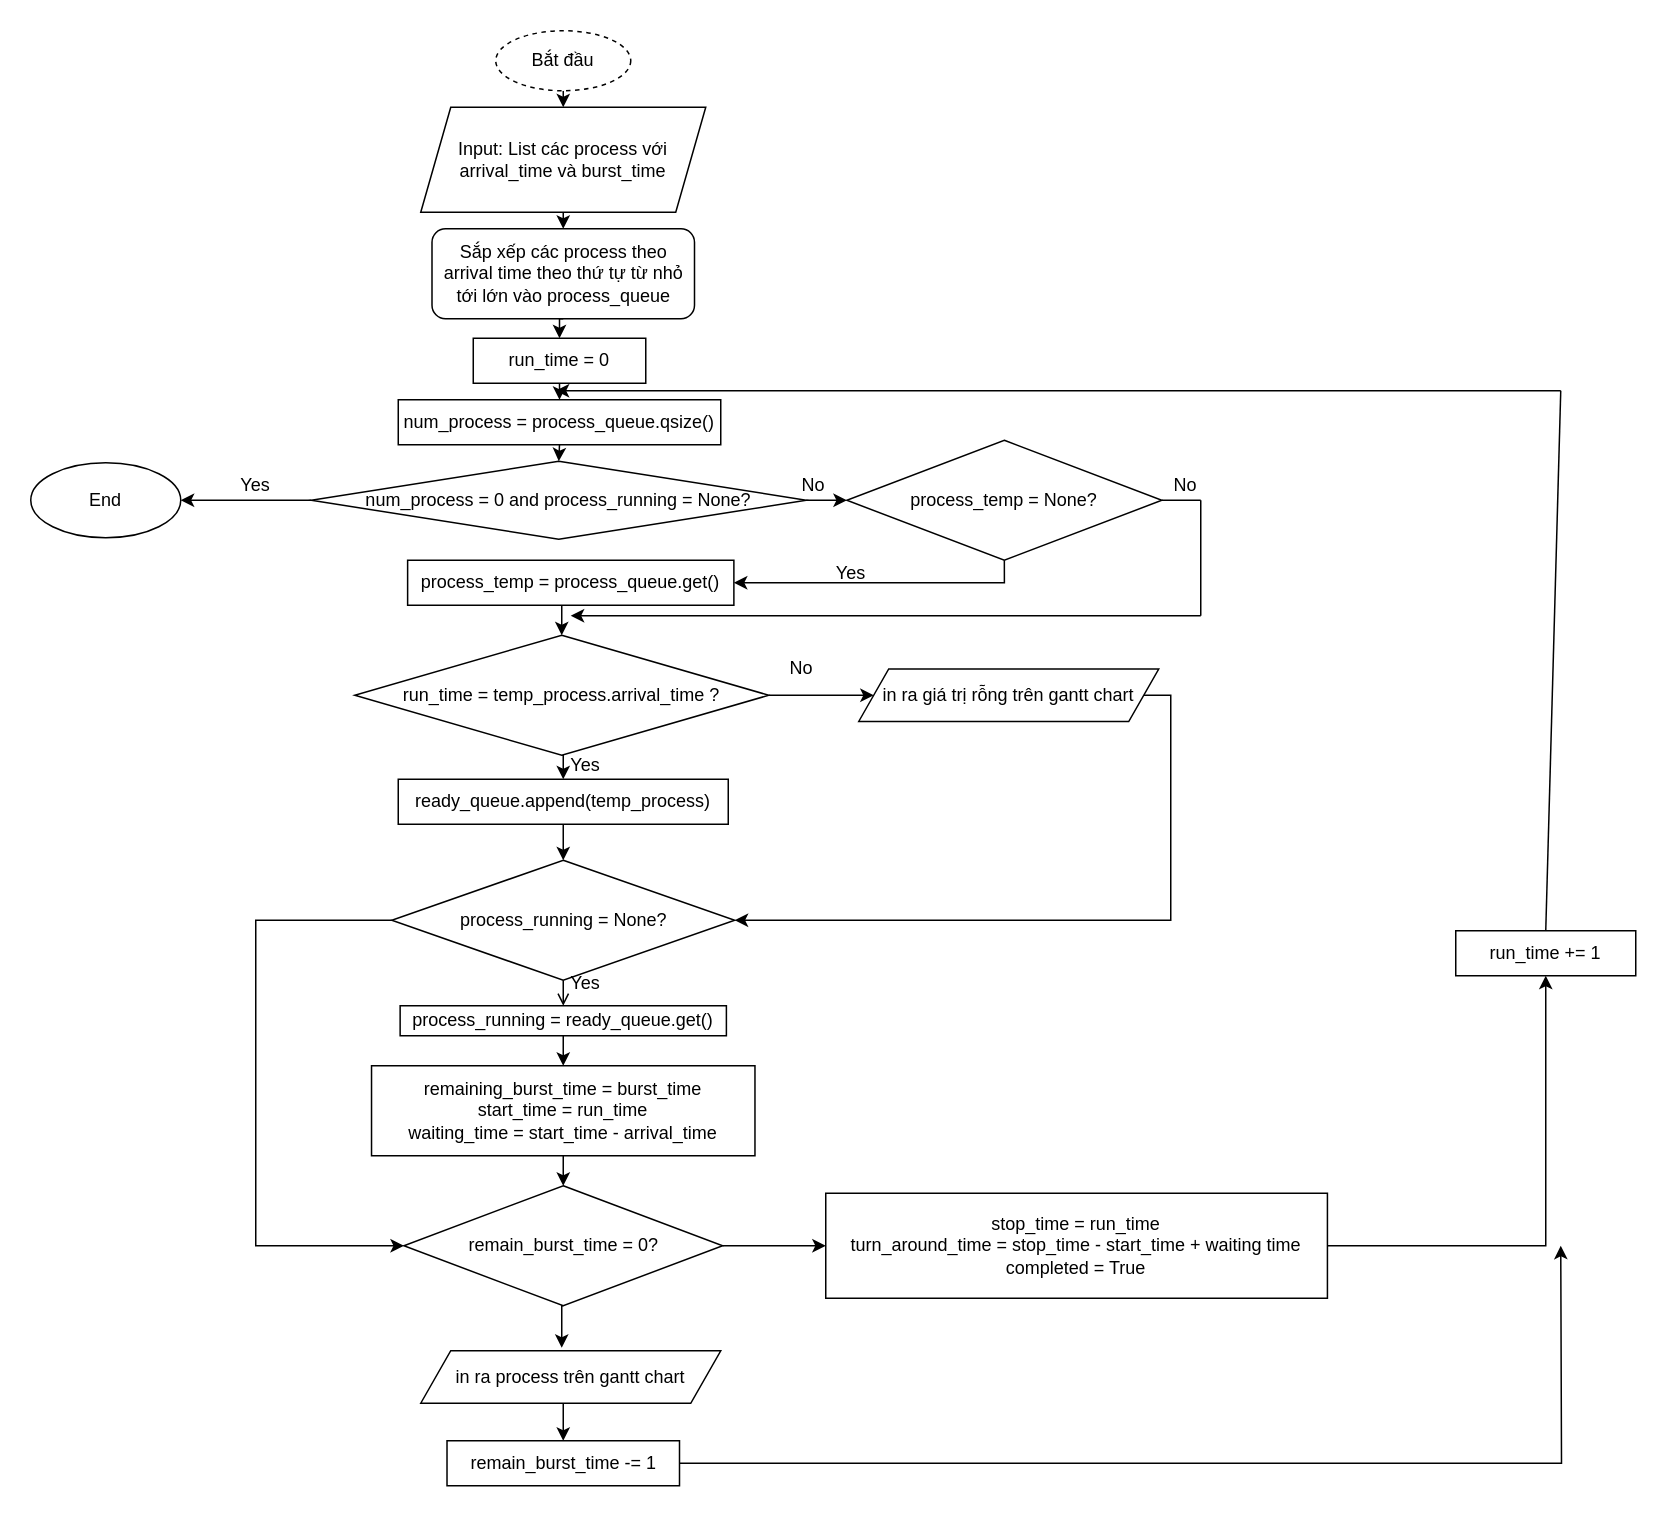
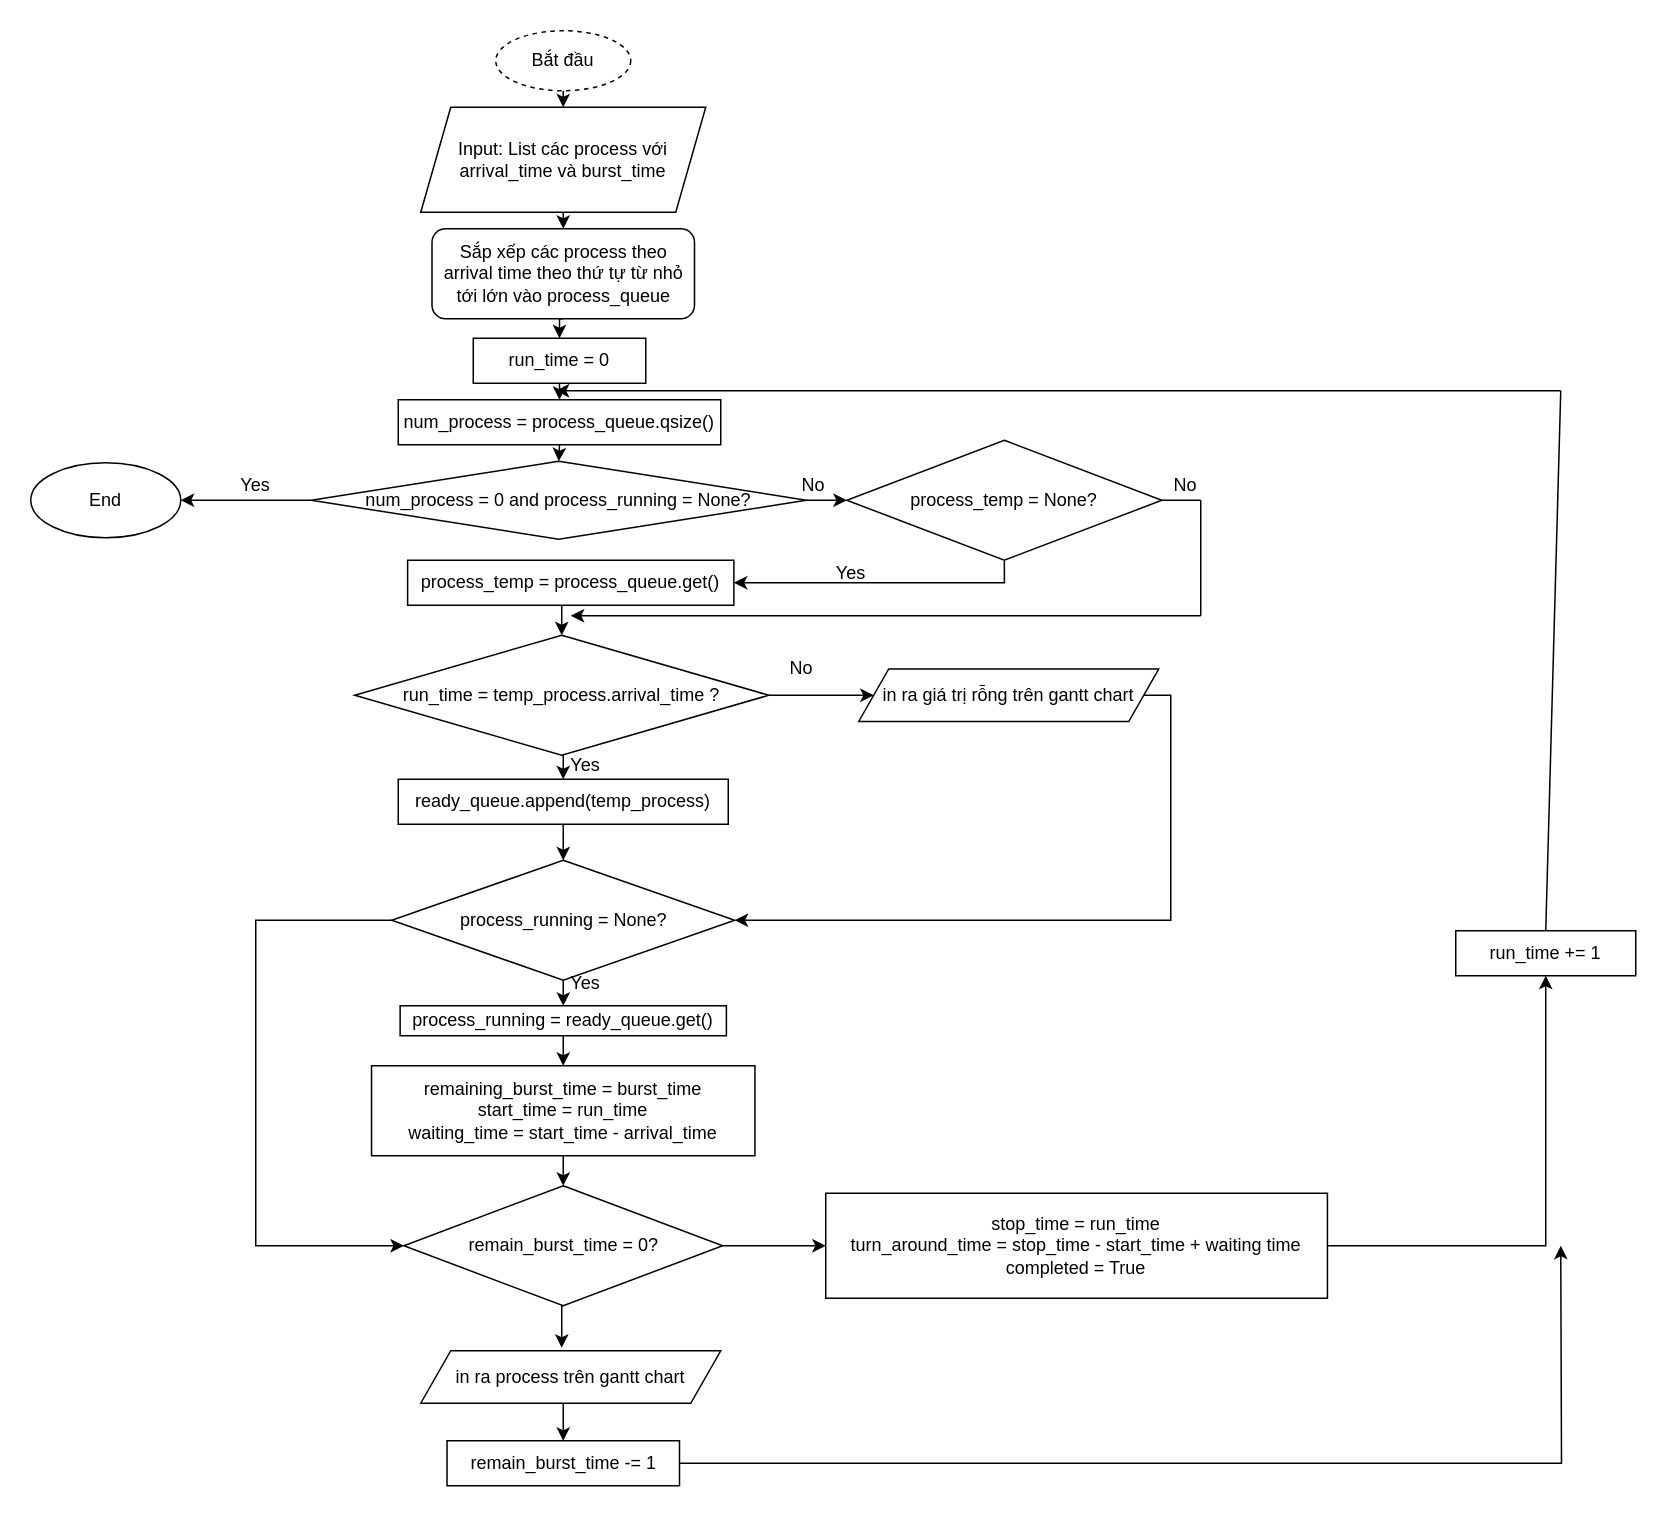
(563, 996) -> (563, 994)
